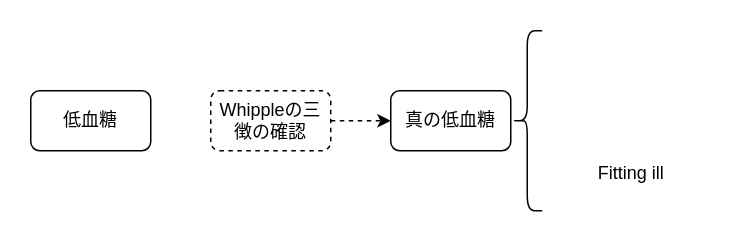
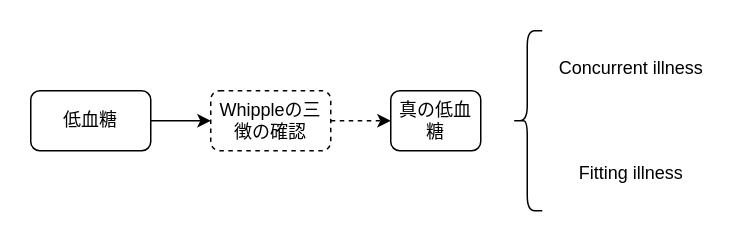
none -> (632, 68)
none -> (176, 121)
(451, 121) -> (436, 121)
(632, 173) -> (632, 173)
